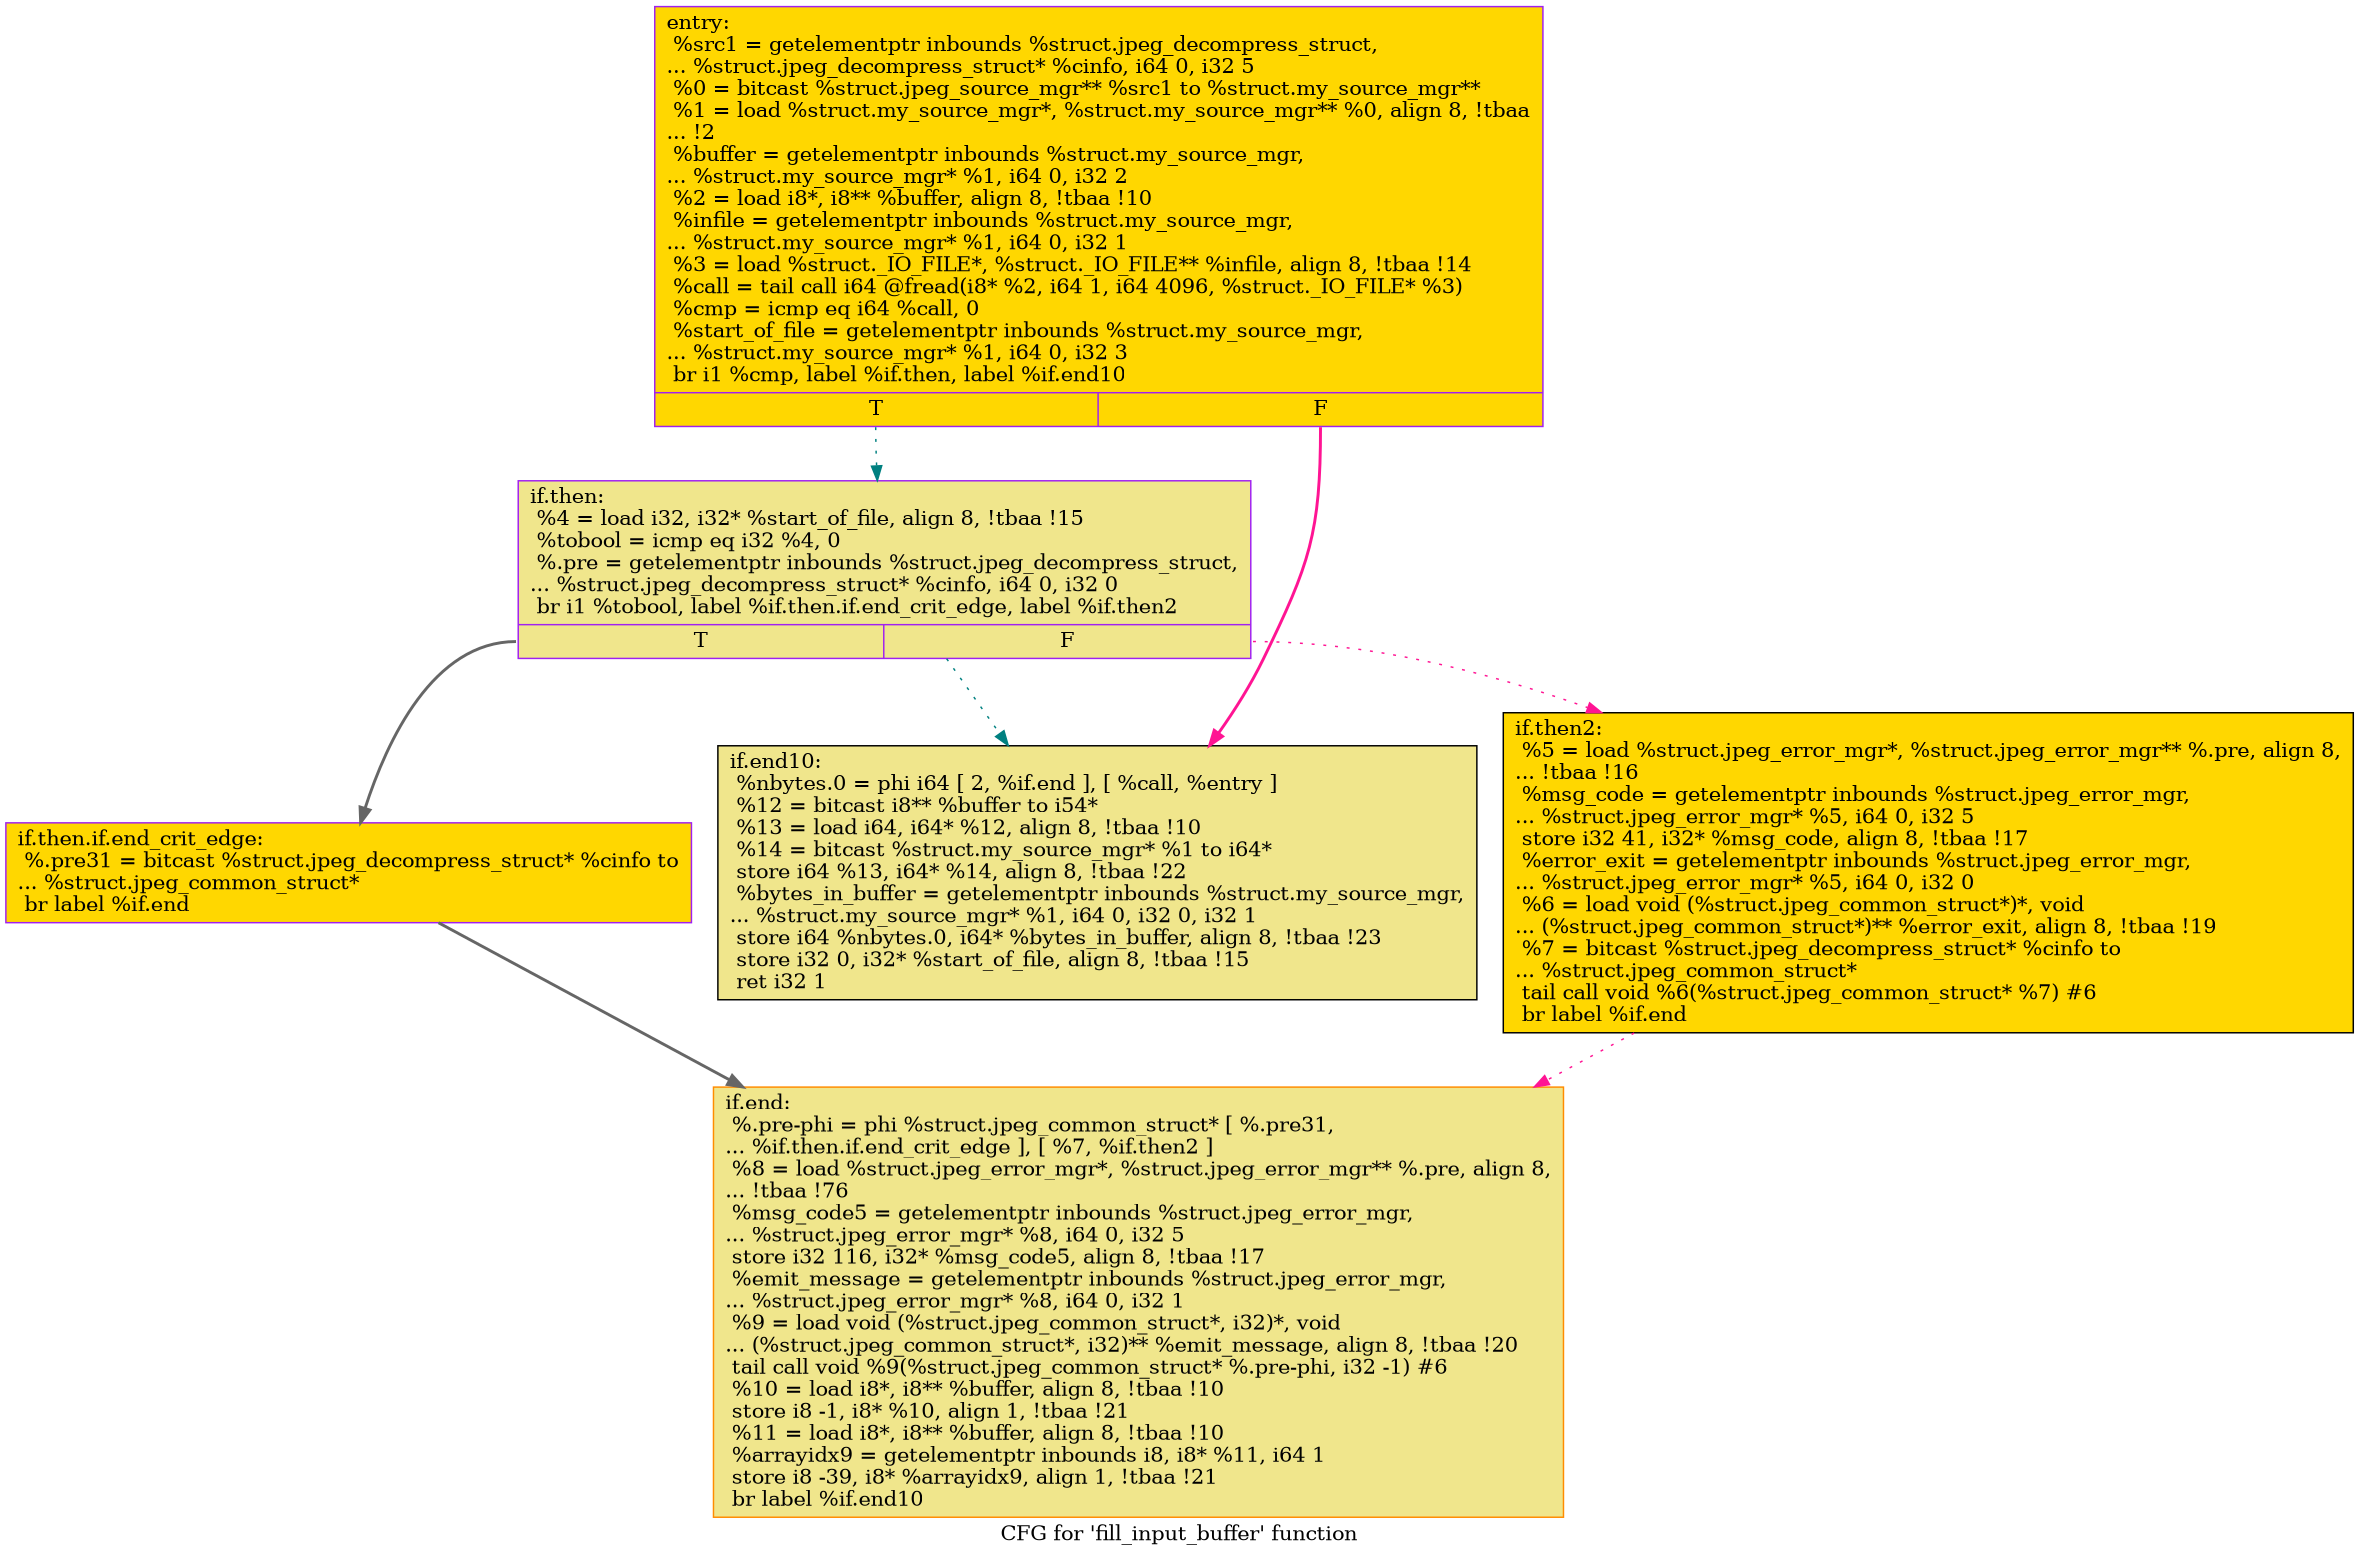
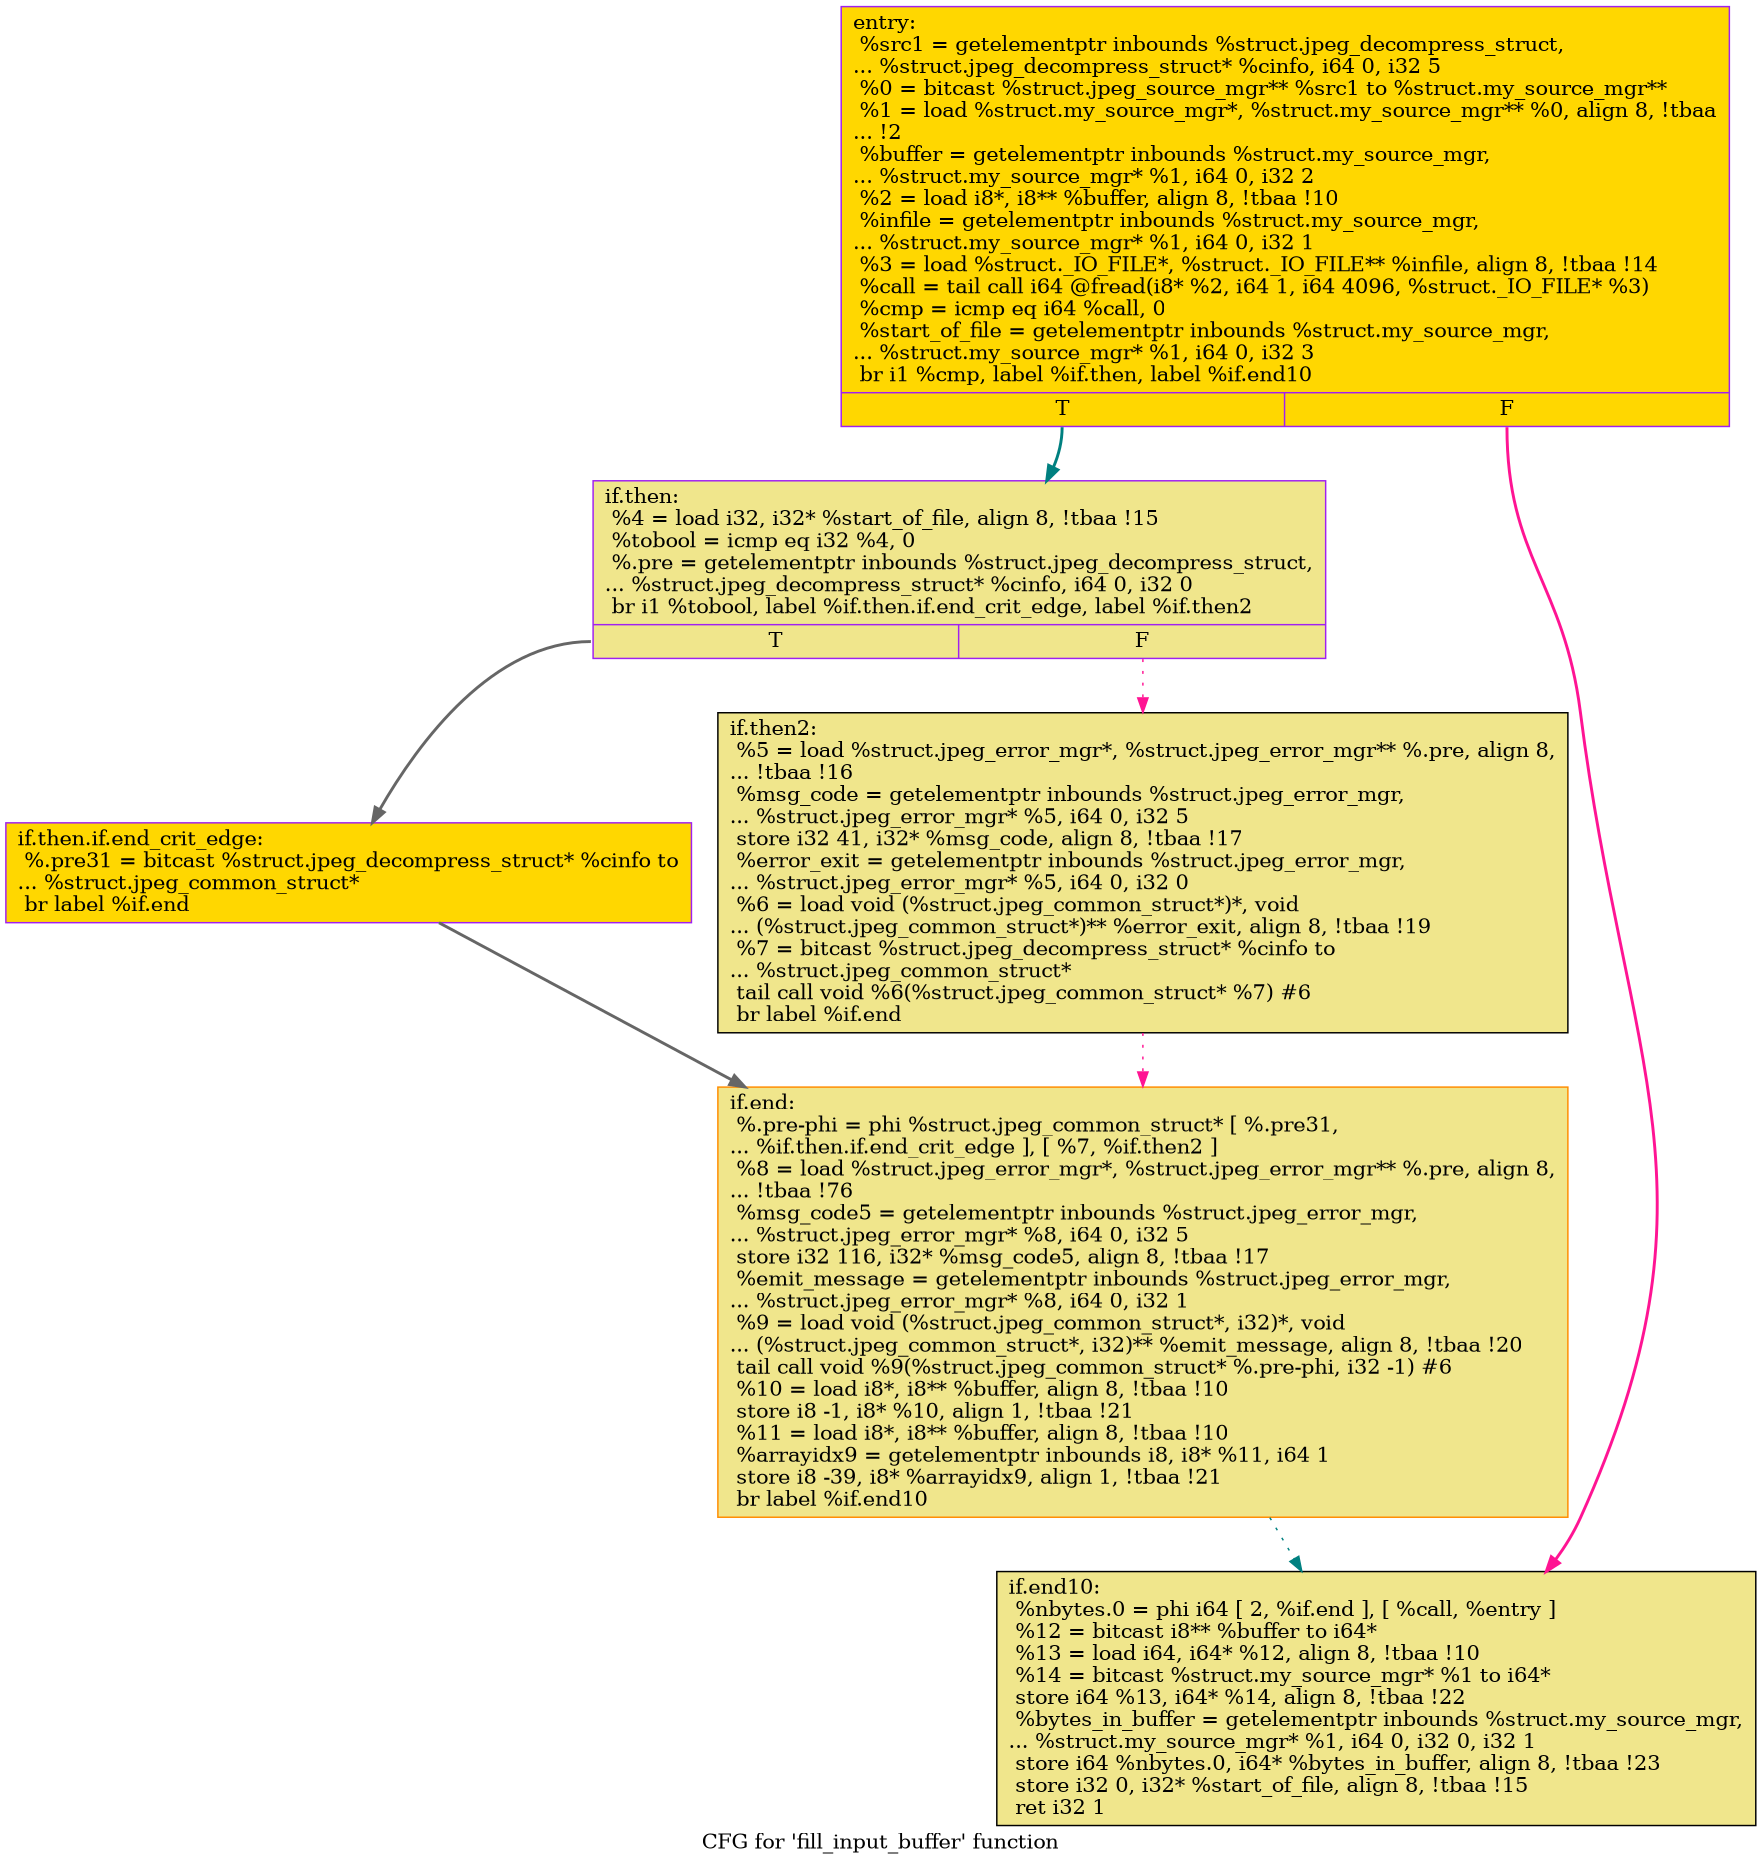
(876, 446) -> (1060, 448)
(973, 696) -> (1282, 1538)
(914, 806) -> (1193, 1632)
(1928, 873) -> (1143, 873)
